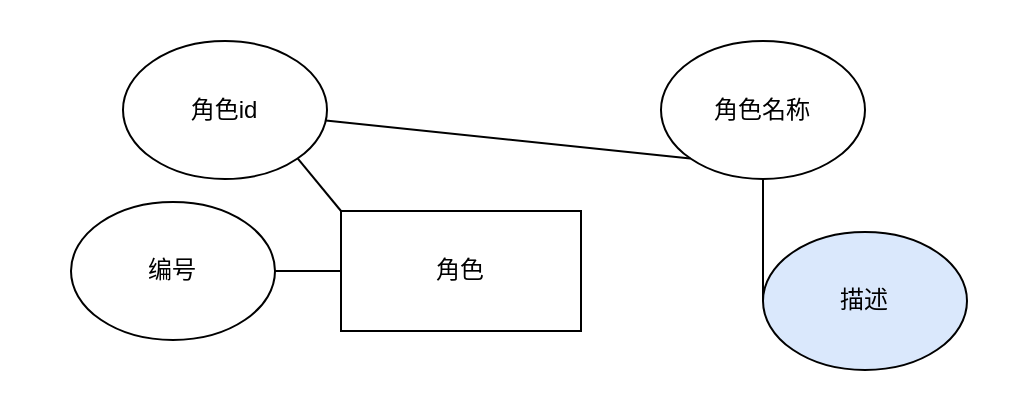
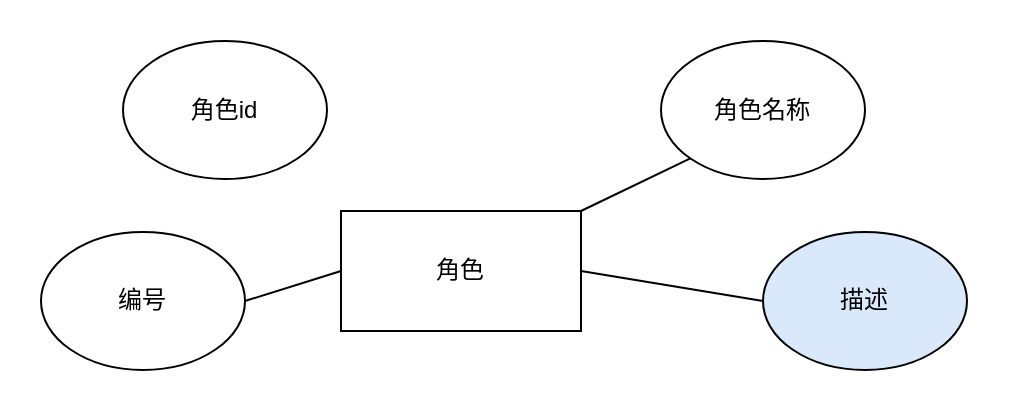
(508, 139) -> (636, 185)
(319, 185) -> none
(763, 240) -> (672, 286)
(173, 271) -> (143, 301)
